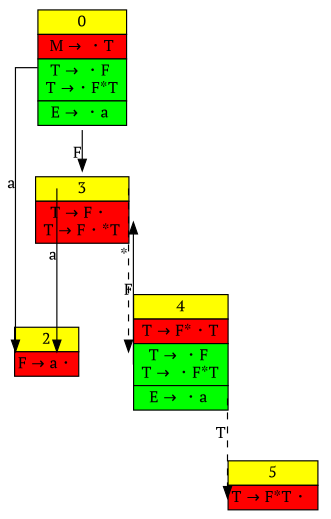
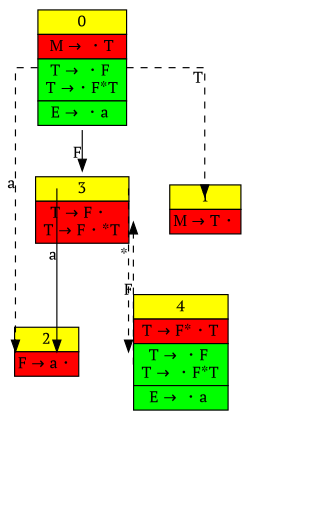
(15, 193) -> (15, 193)
none -> (205, 209)
(133, 299) -> (133, 299)
(272, 485) -> none
